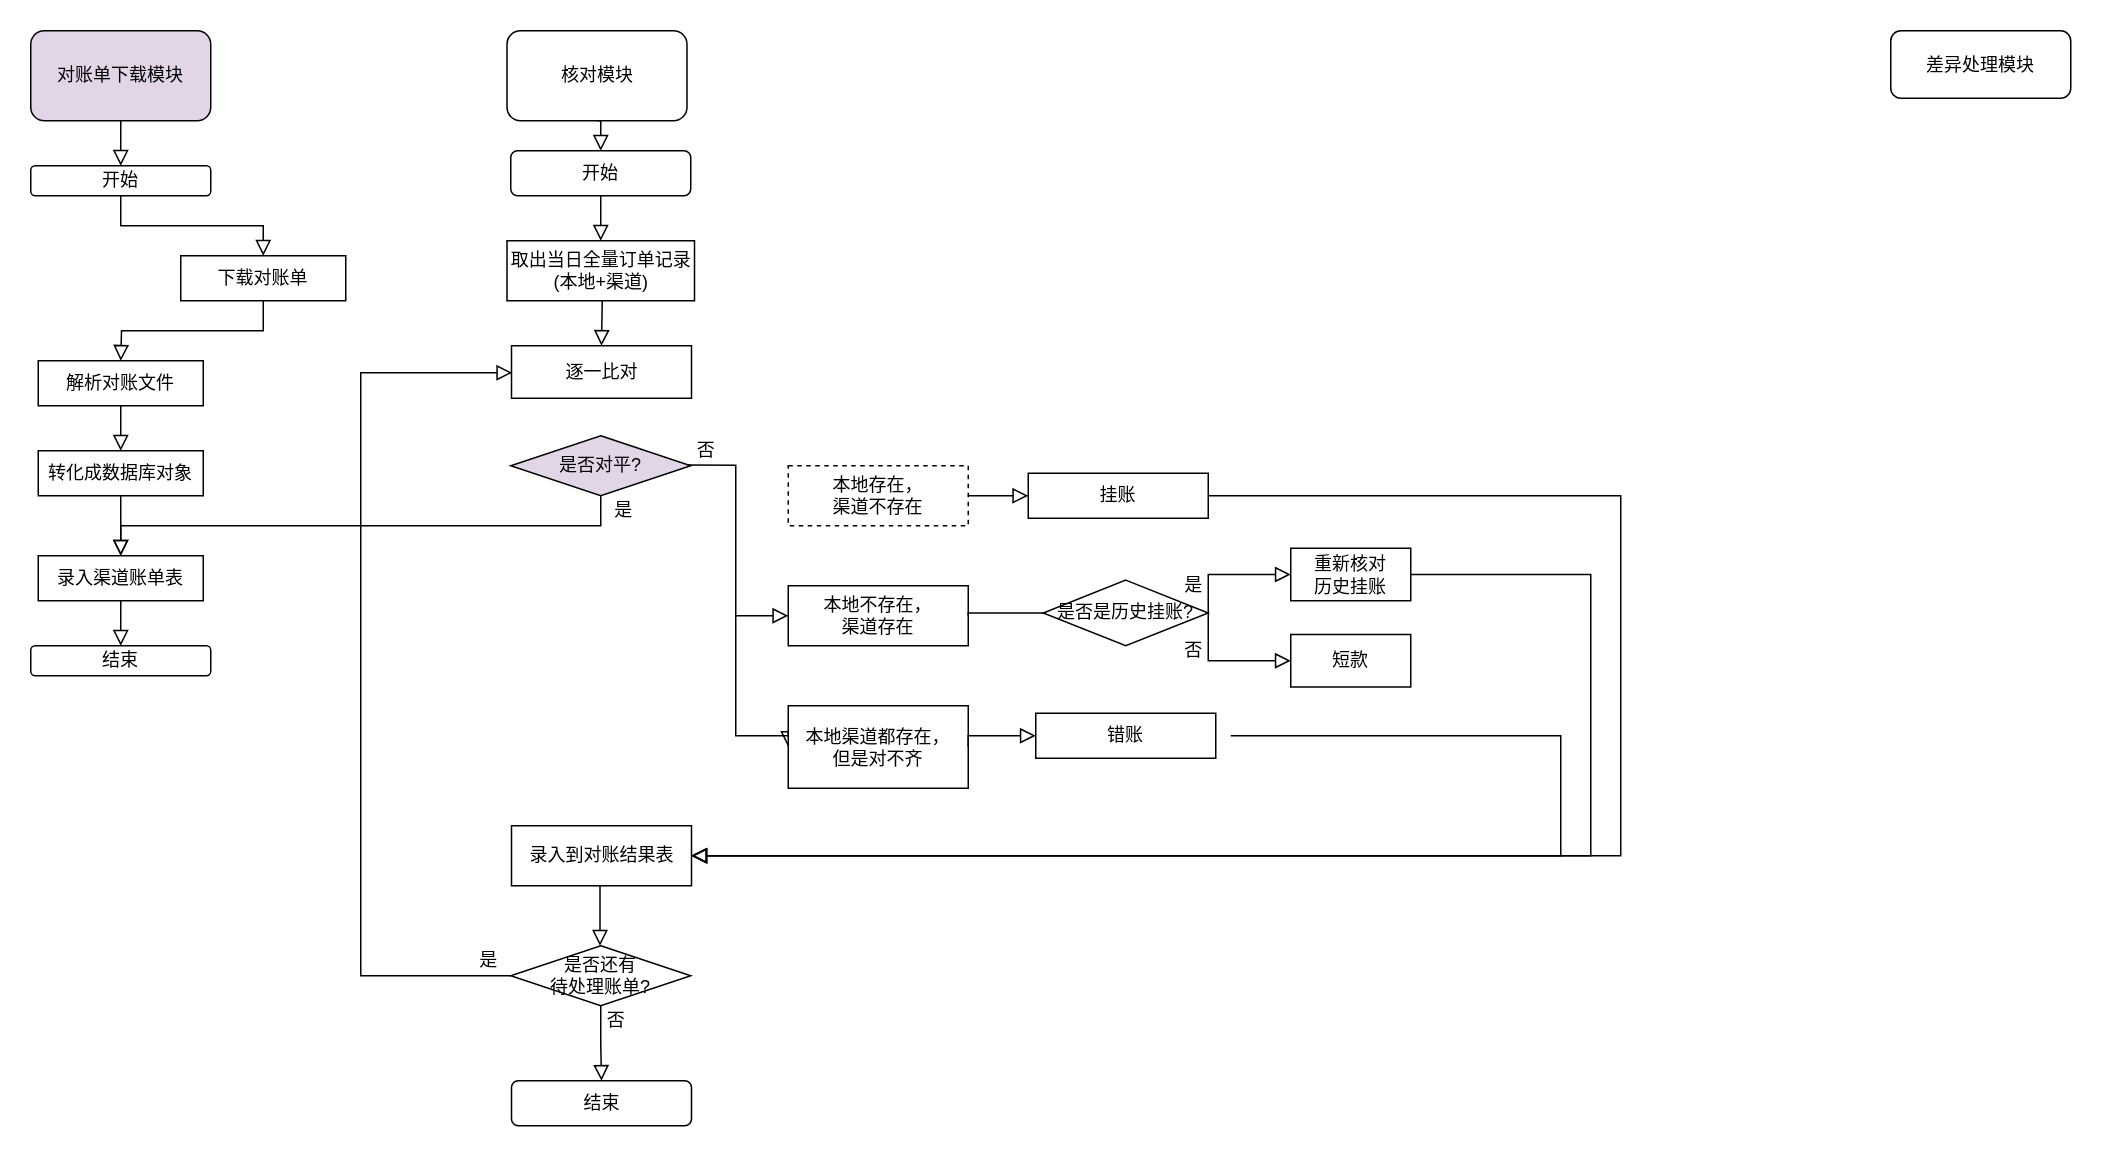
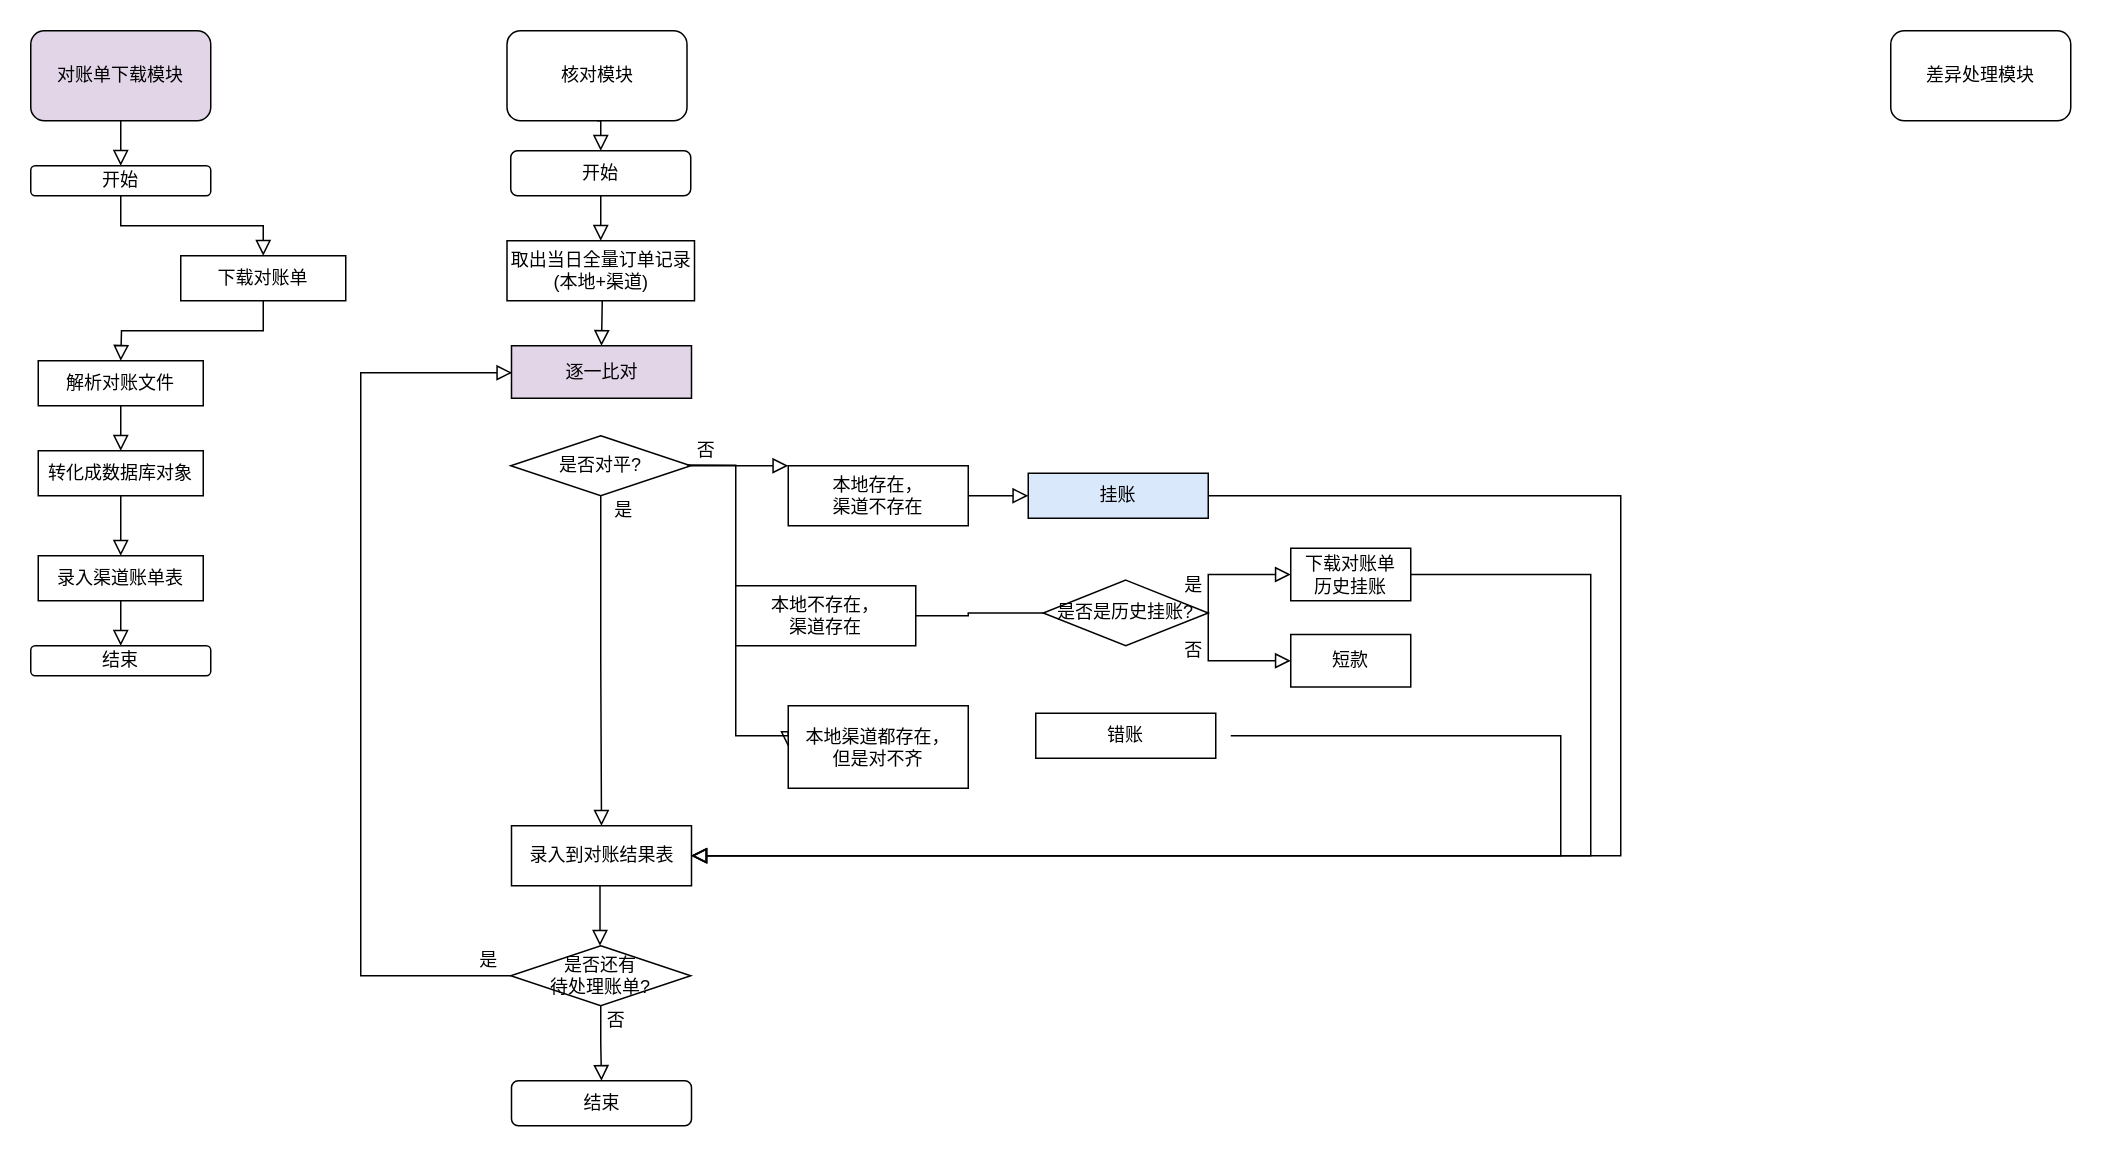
(1981, 65) -> (1981, 76)
(602, 372) -> (602, 372)
(601, 466) -> (601, 466)
none -> (755, 466)
(878, 496) -> (878, 496)
(1118, 496) -> (1118, 496)
(364, 526) -> (601, 666)
(1351, 575) -> (1351, 575)
(878, 616) -> (826, 616)
(993, 736) -> none
